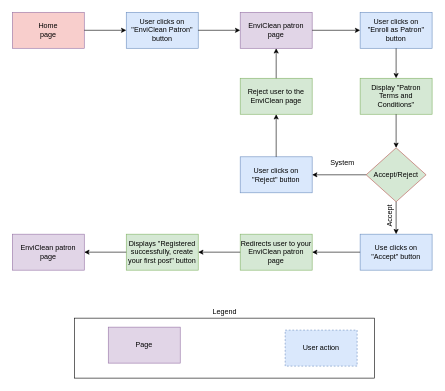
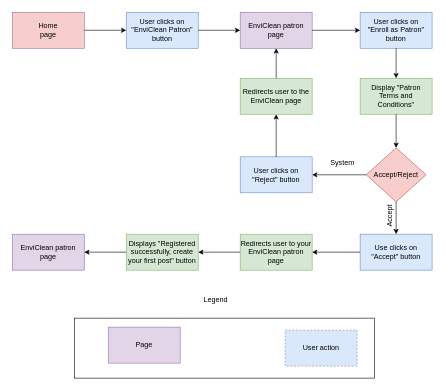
(276, 96) -> (276, 96)
(396, 175) -> (396, 175)
(225, 312) -> (216, 300)
